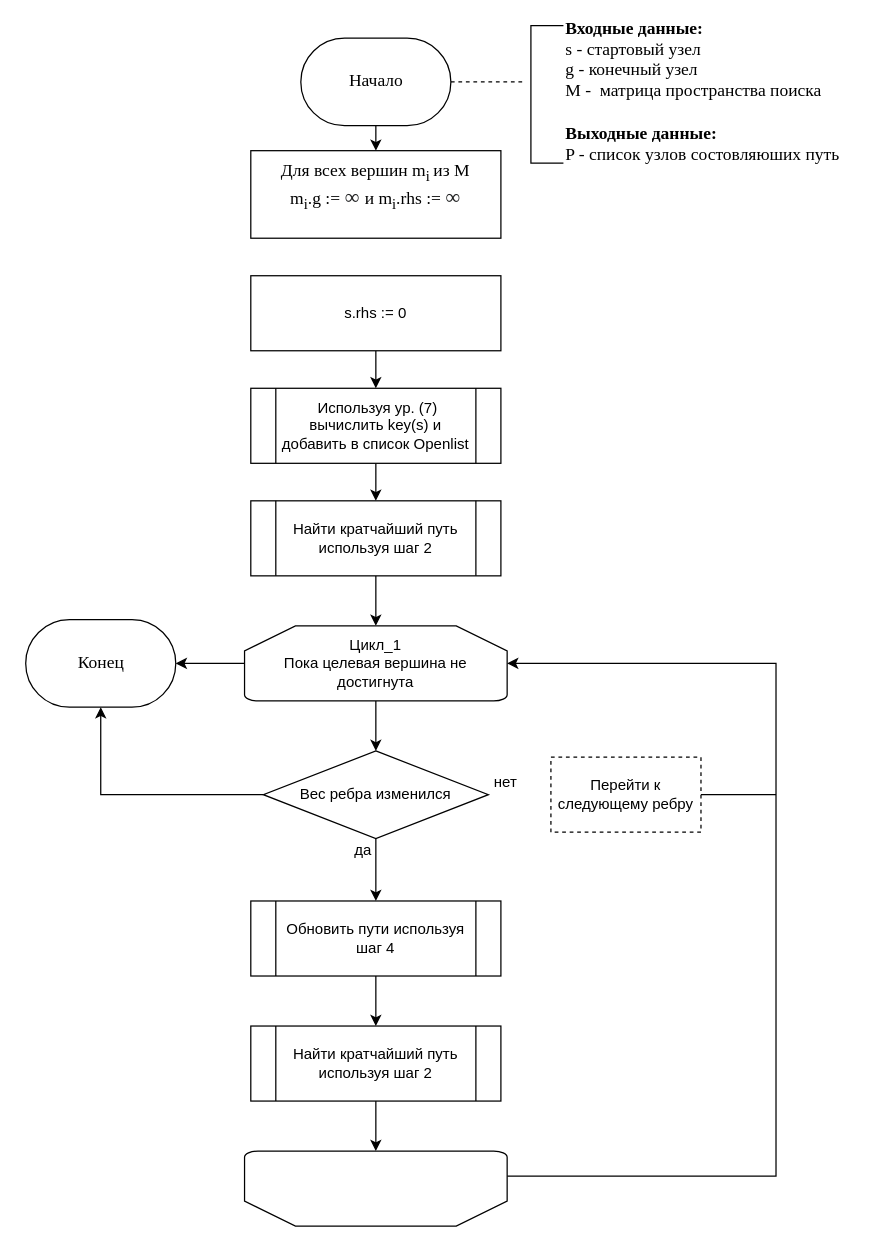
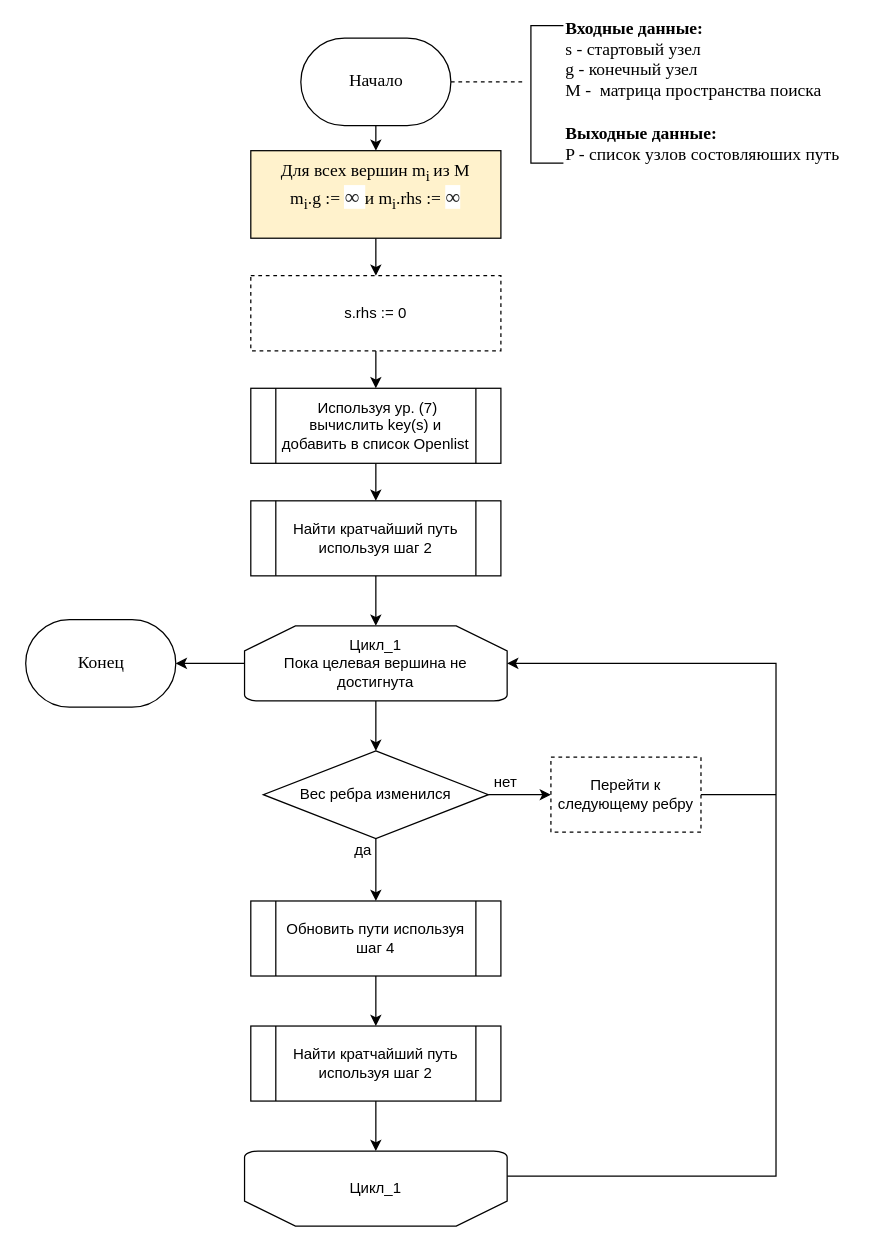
(376, 194) -> (376, 194)
none -> (376, 261)
(376, 313) -> (376, 313)
(143, 794) -> (515, 794)
none -> (376, 1188)
